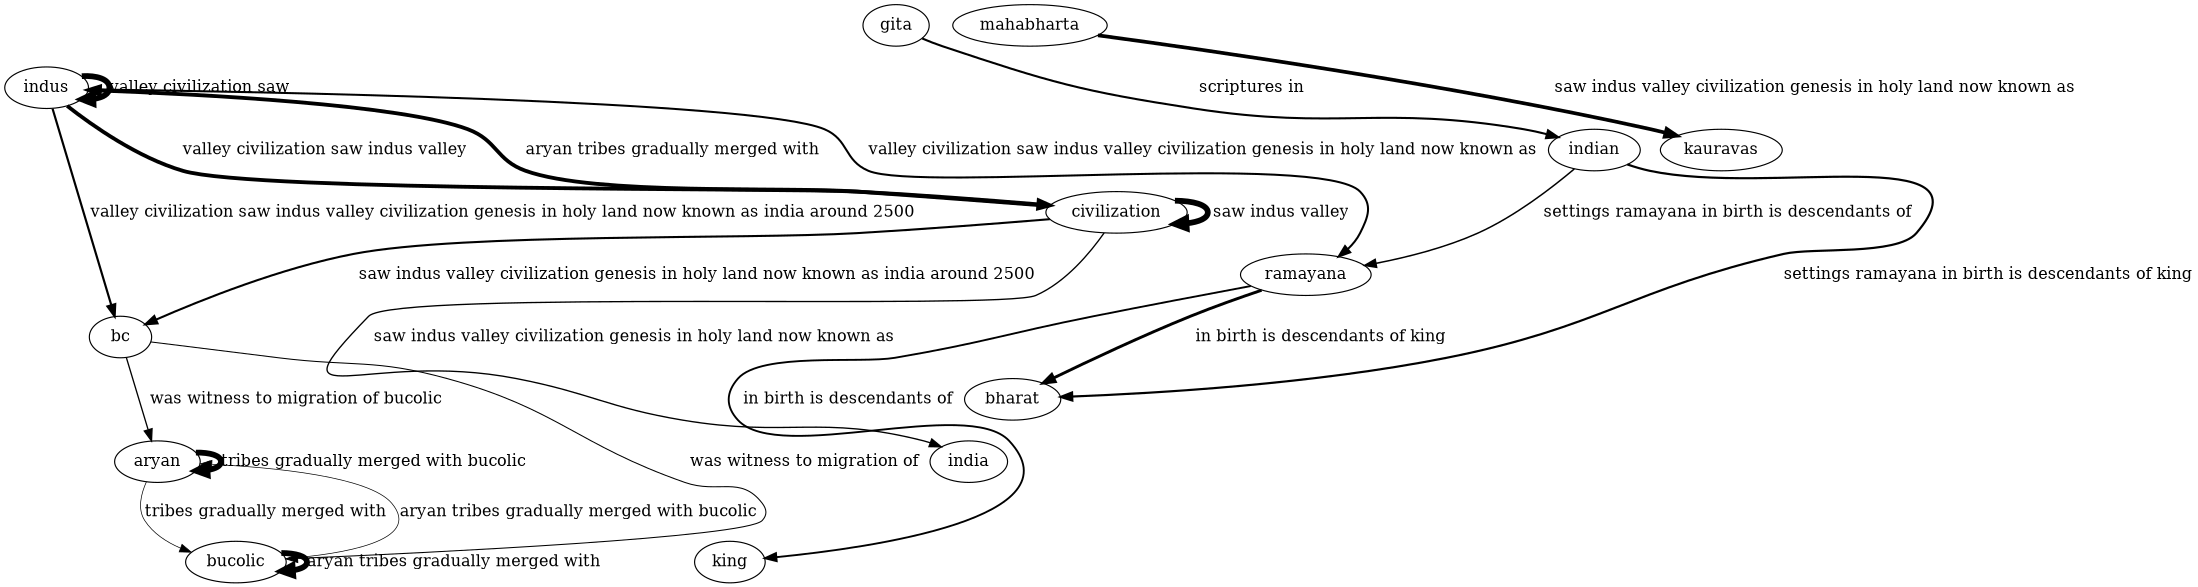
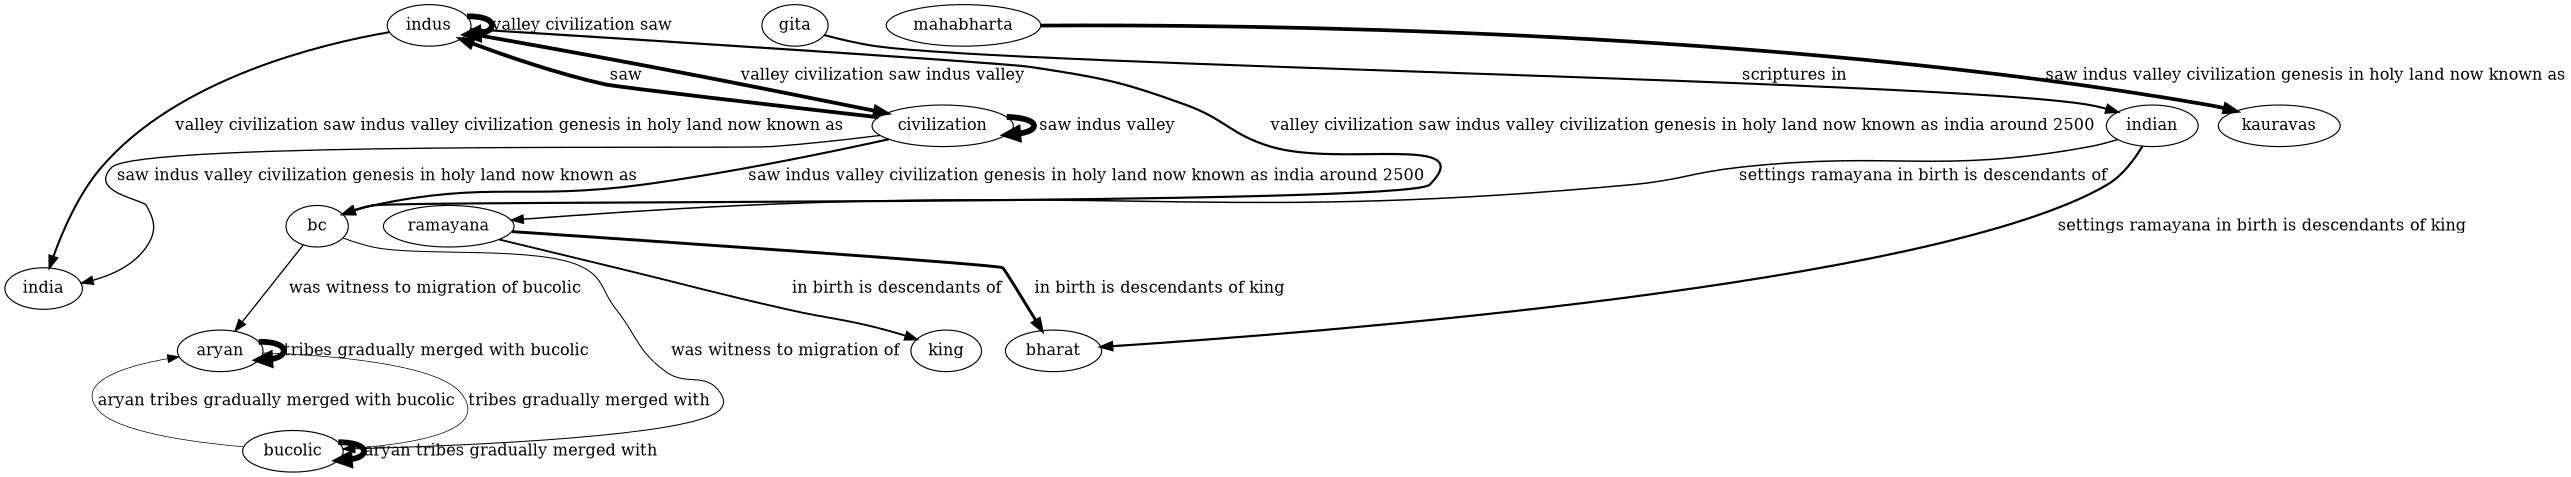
(768, 118) -> (188, 100)
(675, 150) -> (626, 76)
